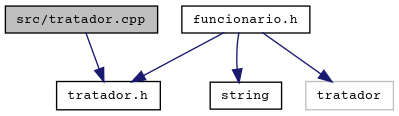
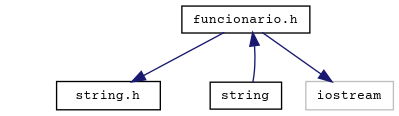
(82, 20) -> none
(237, 51) -> (255, 64)
(108, 96) -> (108, 96)
(350, 96) -> (350, 96)
